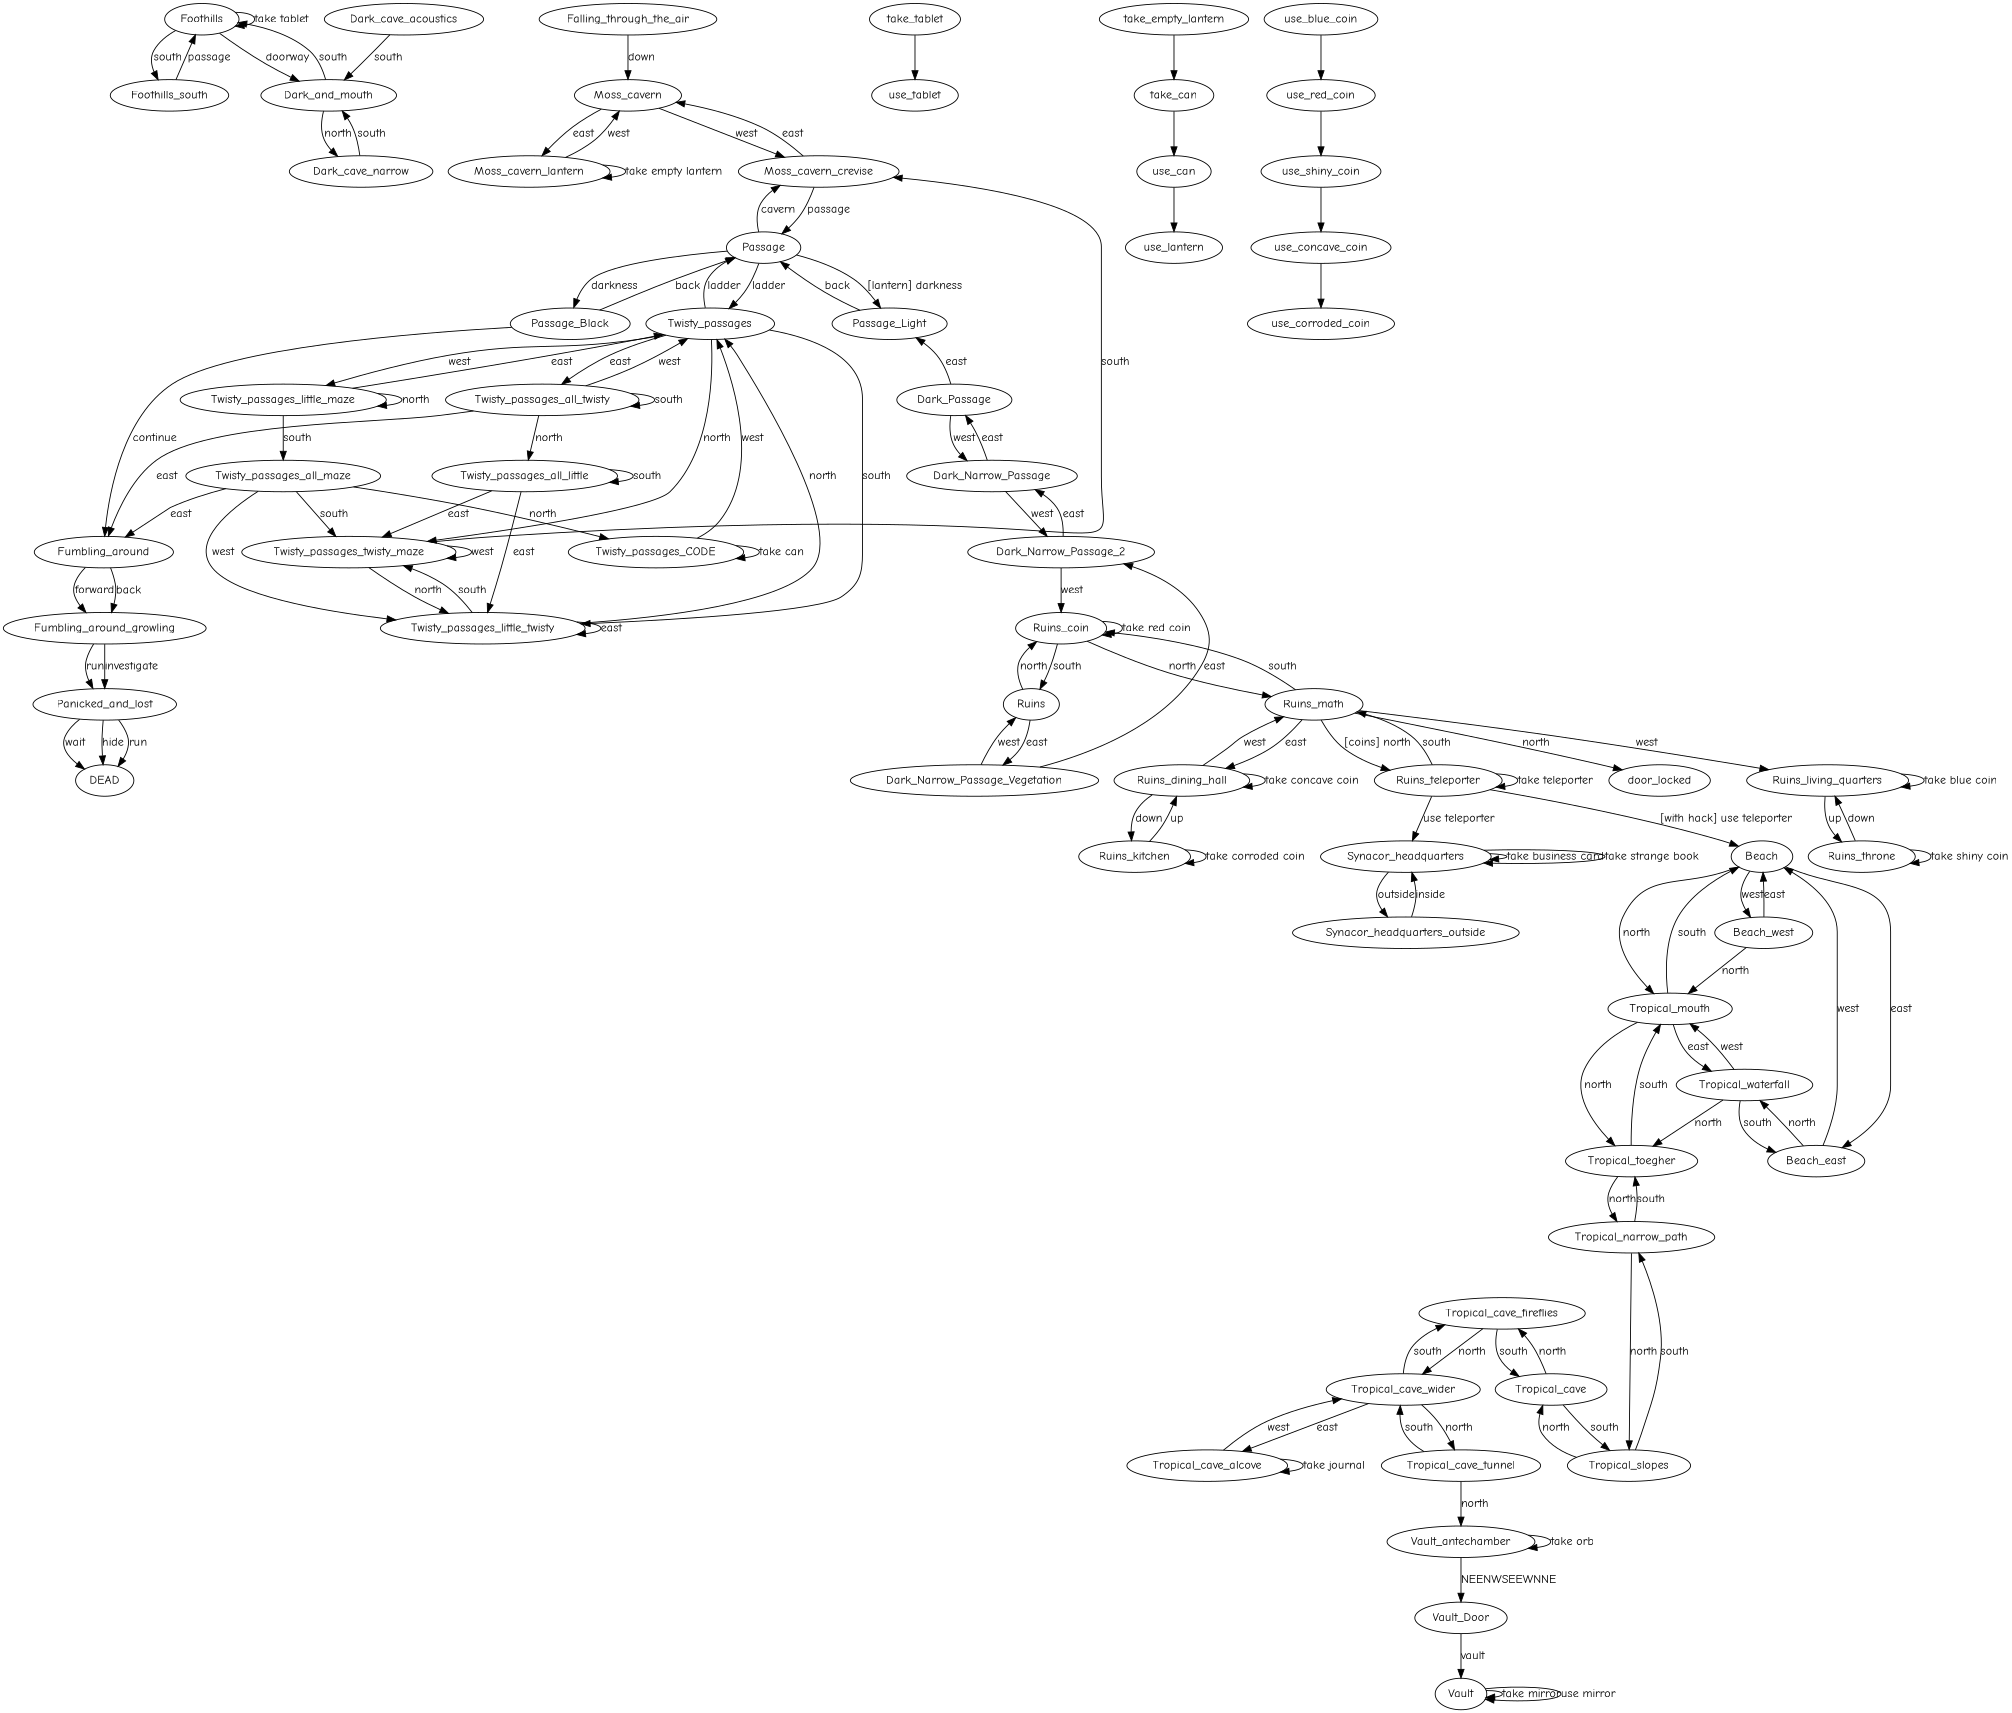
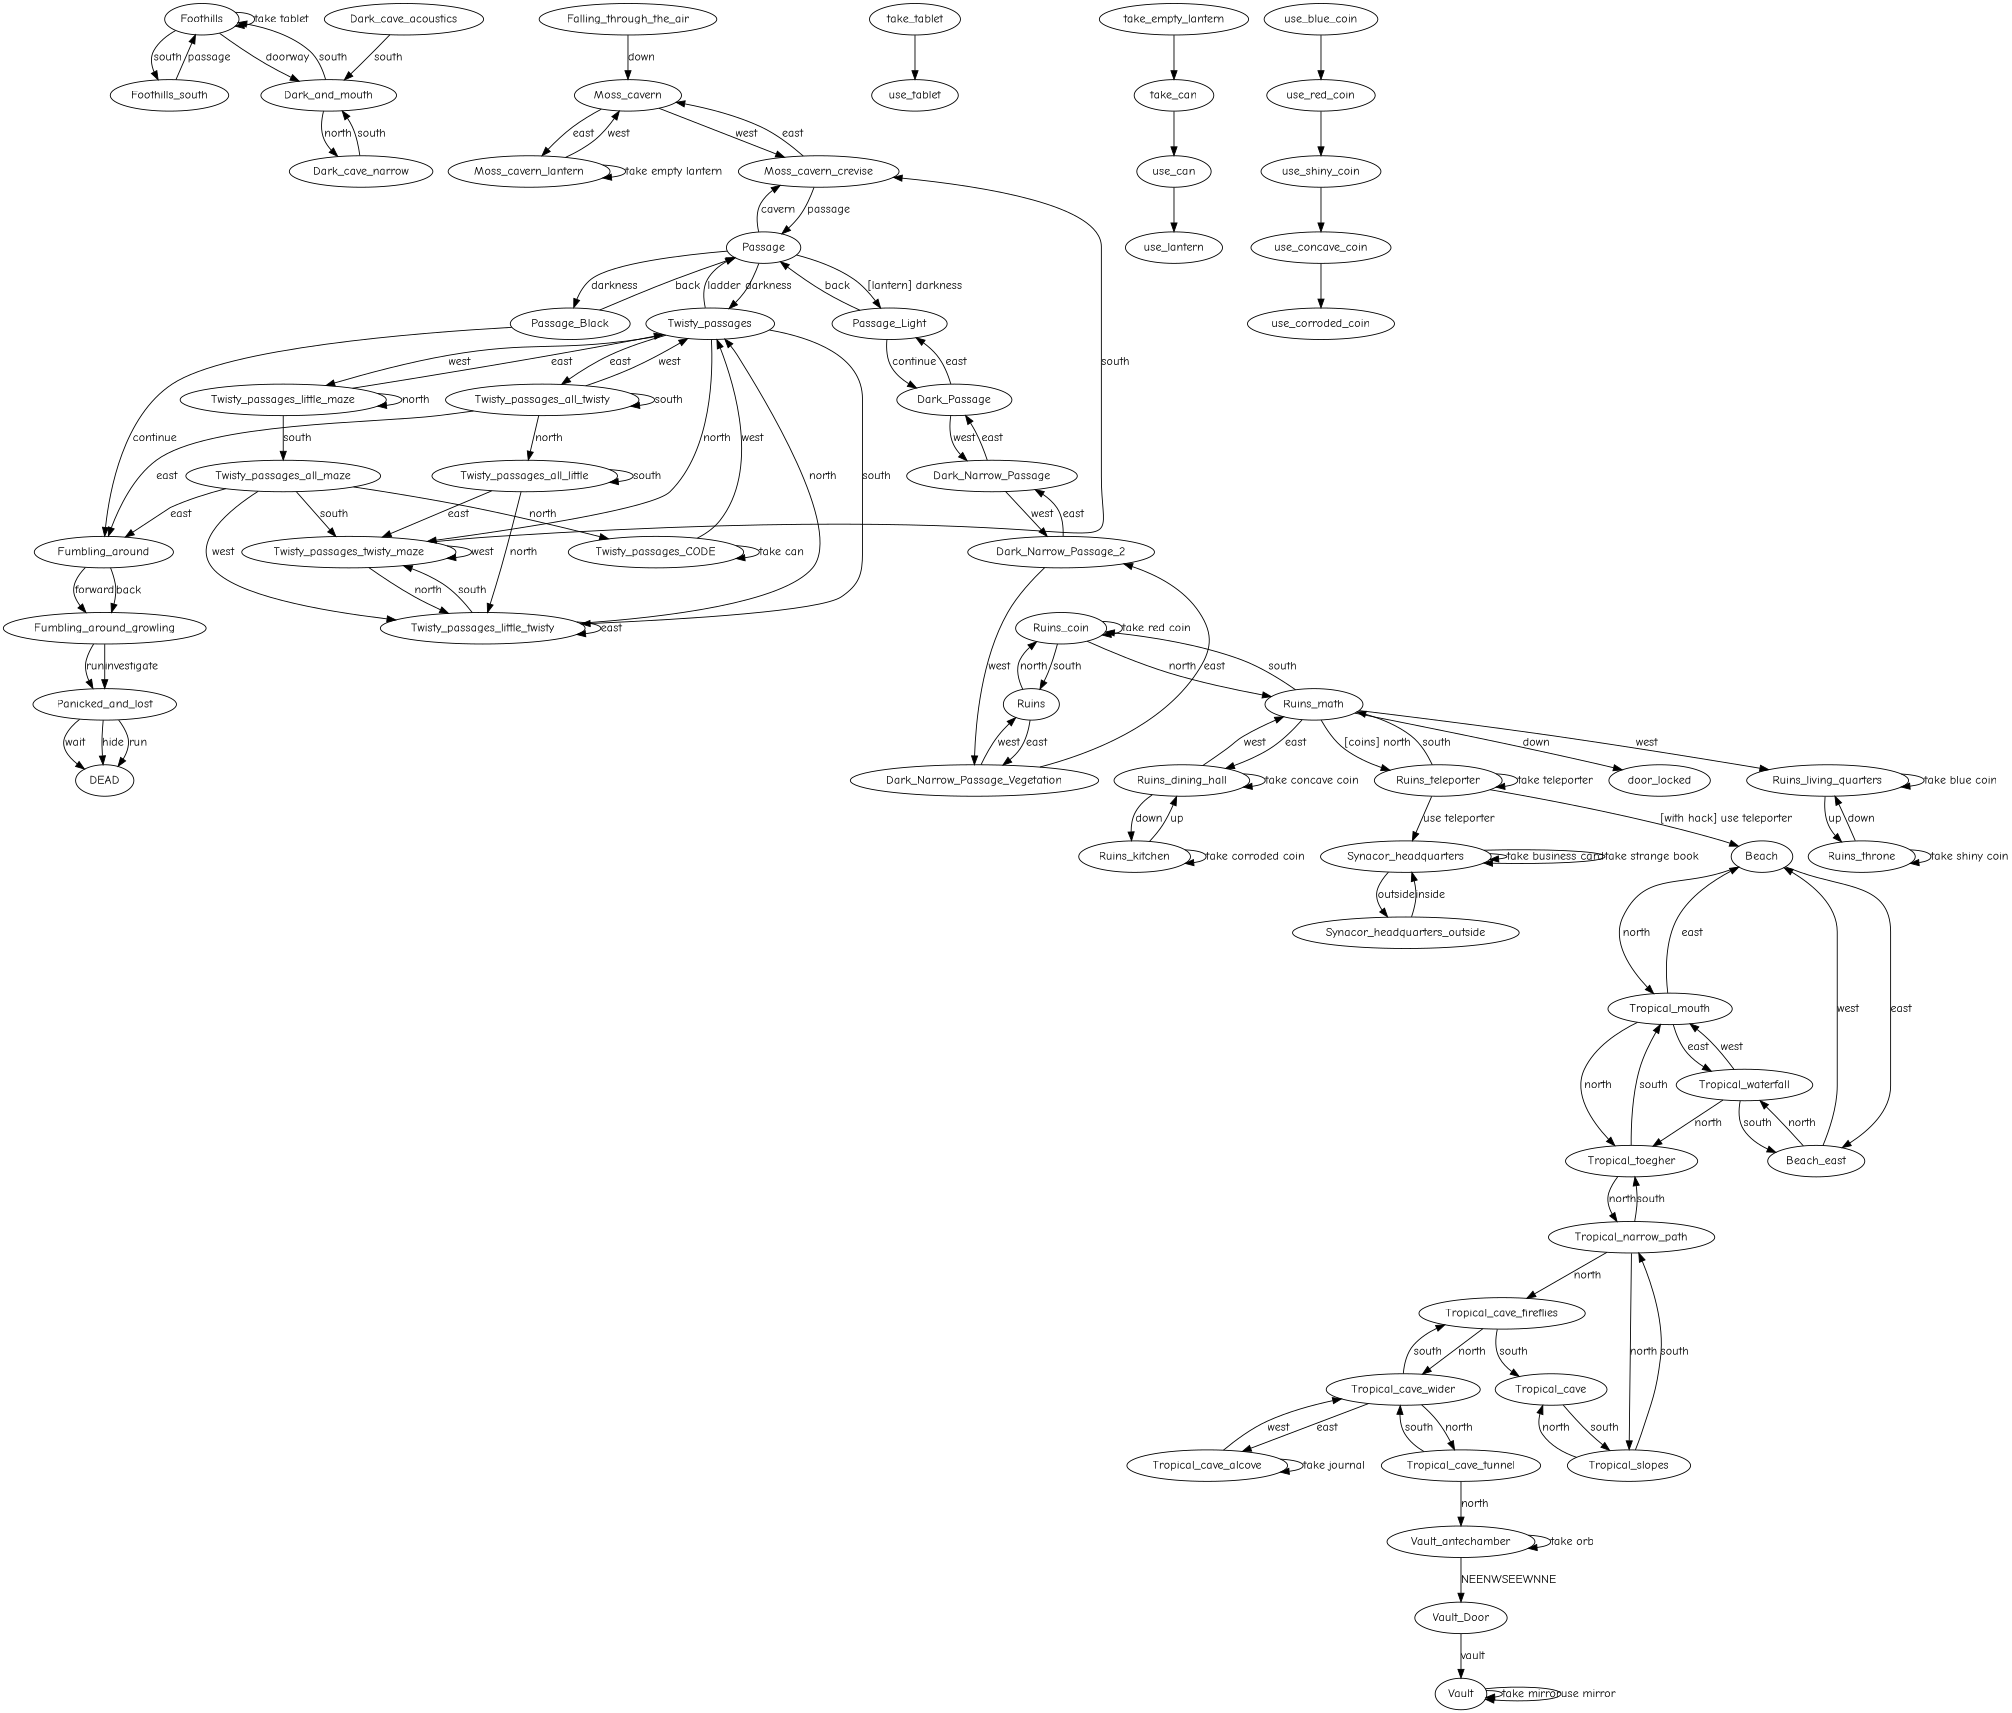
(769, 286) -> (769, 286)
none -> (890, 365)
(524, 552) -> (524, 552)
(1061, 586) -> (990, 654)
(1536, 742) -> (1536, 742)
(1692, 933) -> (1692, 933)
(1764, 933) -> none
(1537, 1354) -> (1571, 1273)
